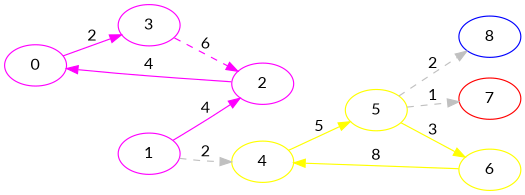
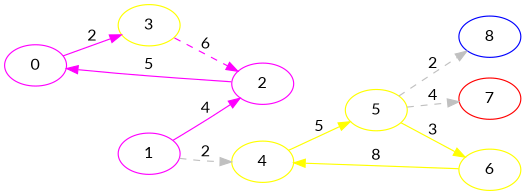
(149, 25) -> (149, 25)
(149, 65) -> (149, 65)
(433, 96) -> (433, 96)
